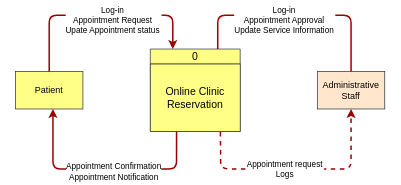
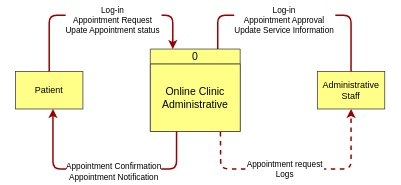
(351, 90) -> (351, 90)
(195, 98) -> (195, 98)
